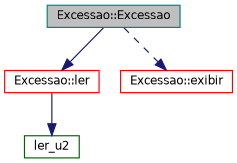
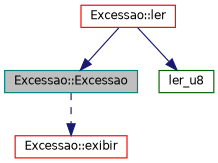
(87, 45) -> (104, 45)
(52, 147) -> (186, 82)
